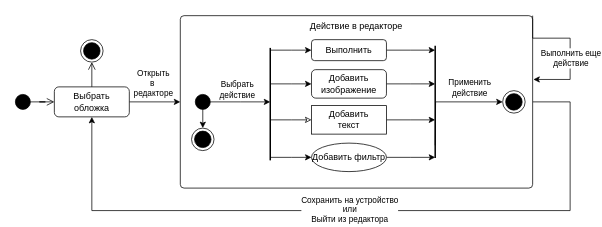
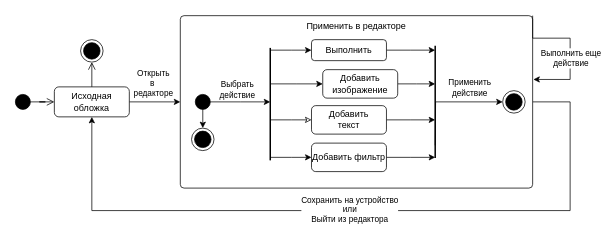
(357, 26) -> (357, 26)
(349, 84) -> (360, 84)
(92, 102) -> (92, 102)
(349, 120) -> (349, 120)
(349, 157) -> (349, 157)
